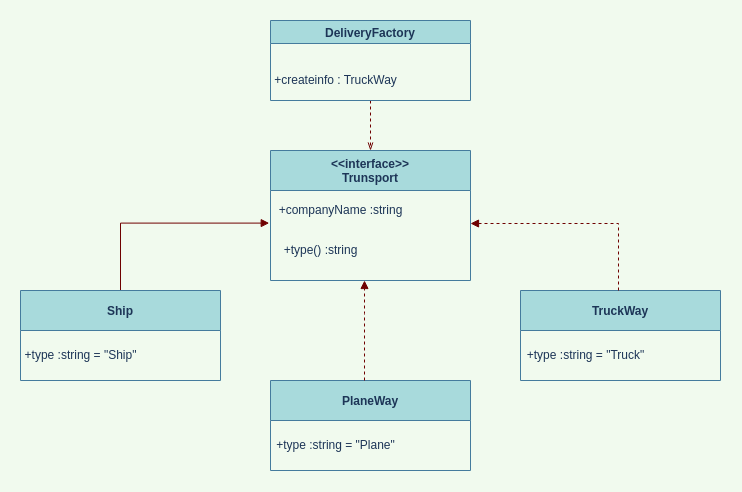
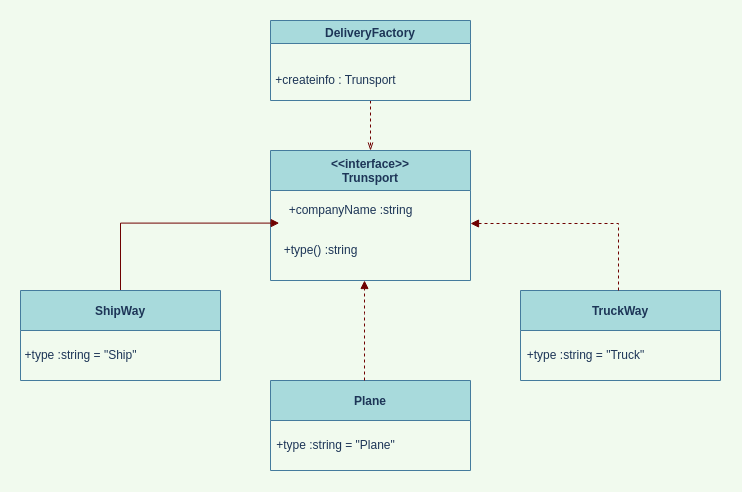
(336, 81) -> (336, 81)
(341, 211) -> (351, 211)
(120, 311) -> (120, 311)
(370, 401) -> (370, 401)
